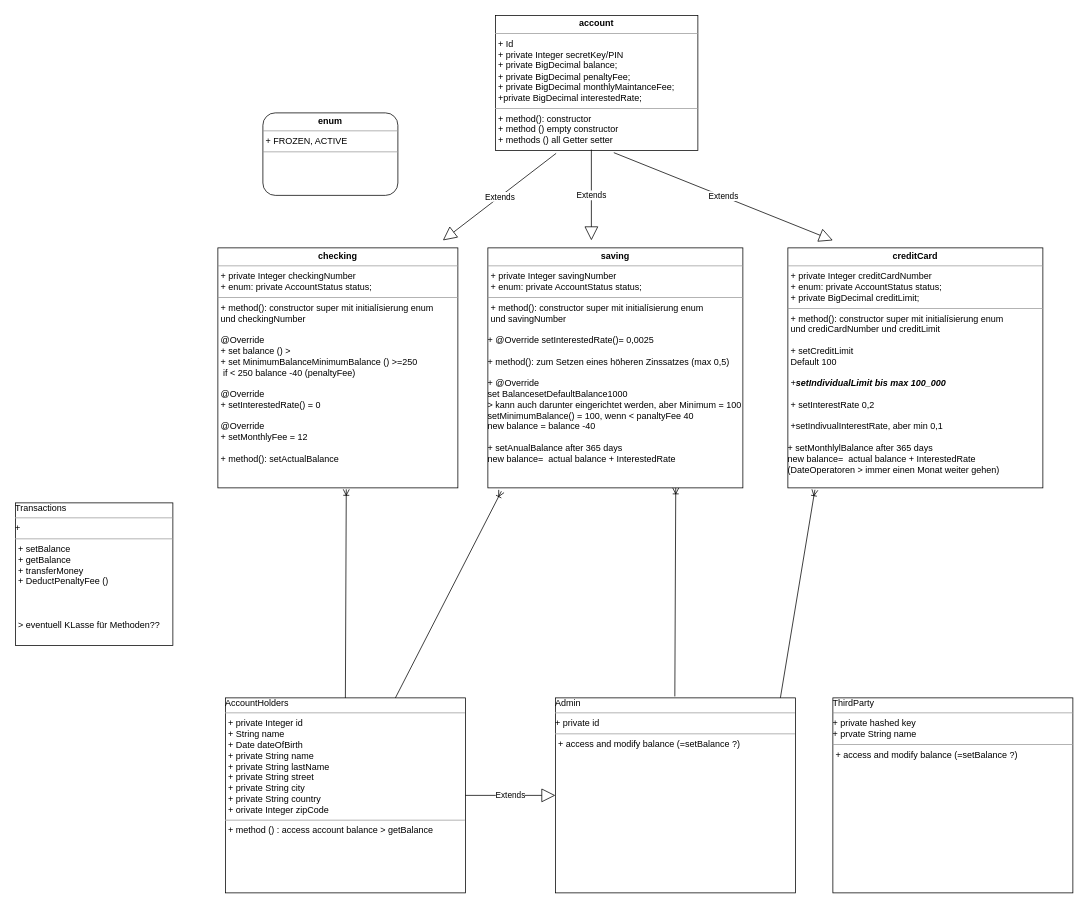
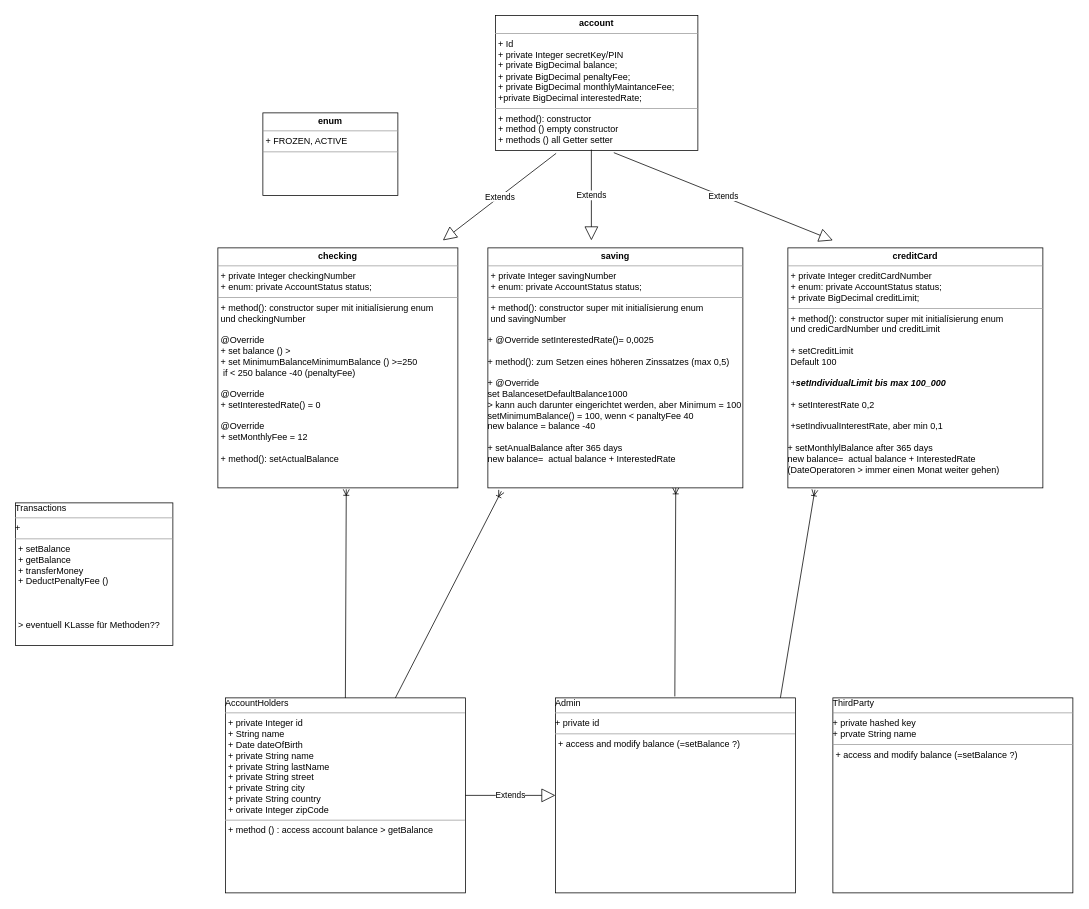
(330, 154) -> (330, 154)
